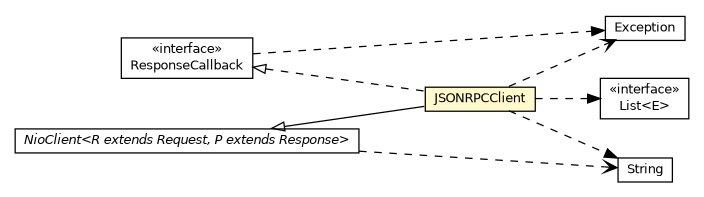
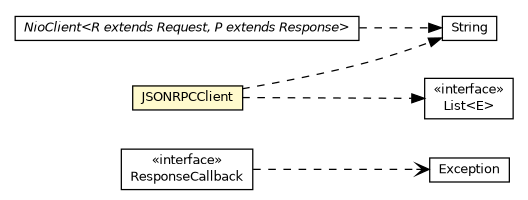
(422, 43) -> (335, 169)
(556, 66) -> none
(345, 80) -> none
(354, 116) -> none
(482, 159) -> (394, 28)
